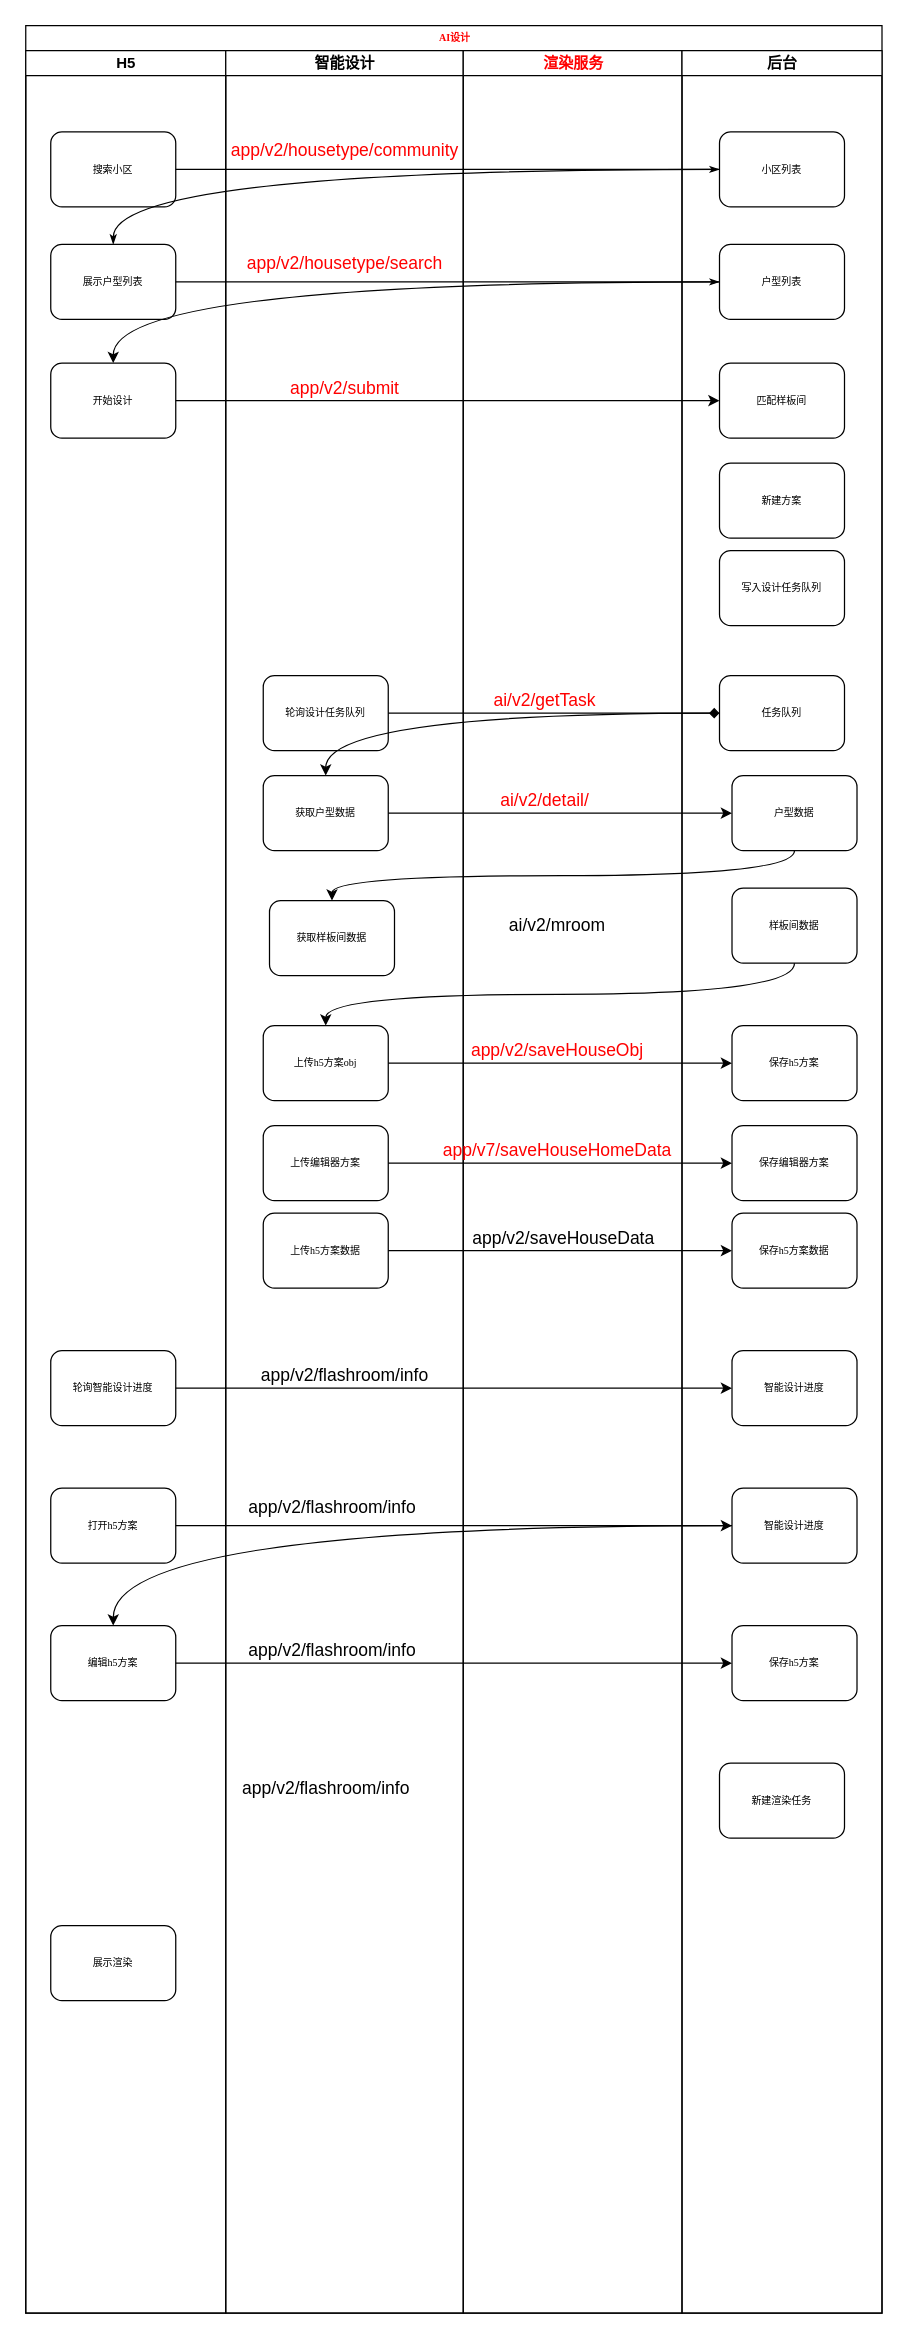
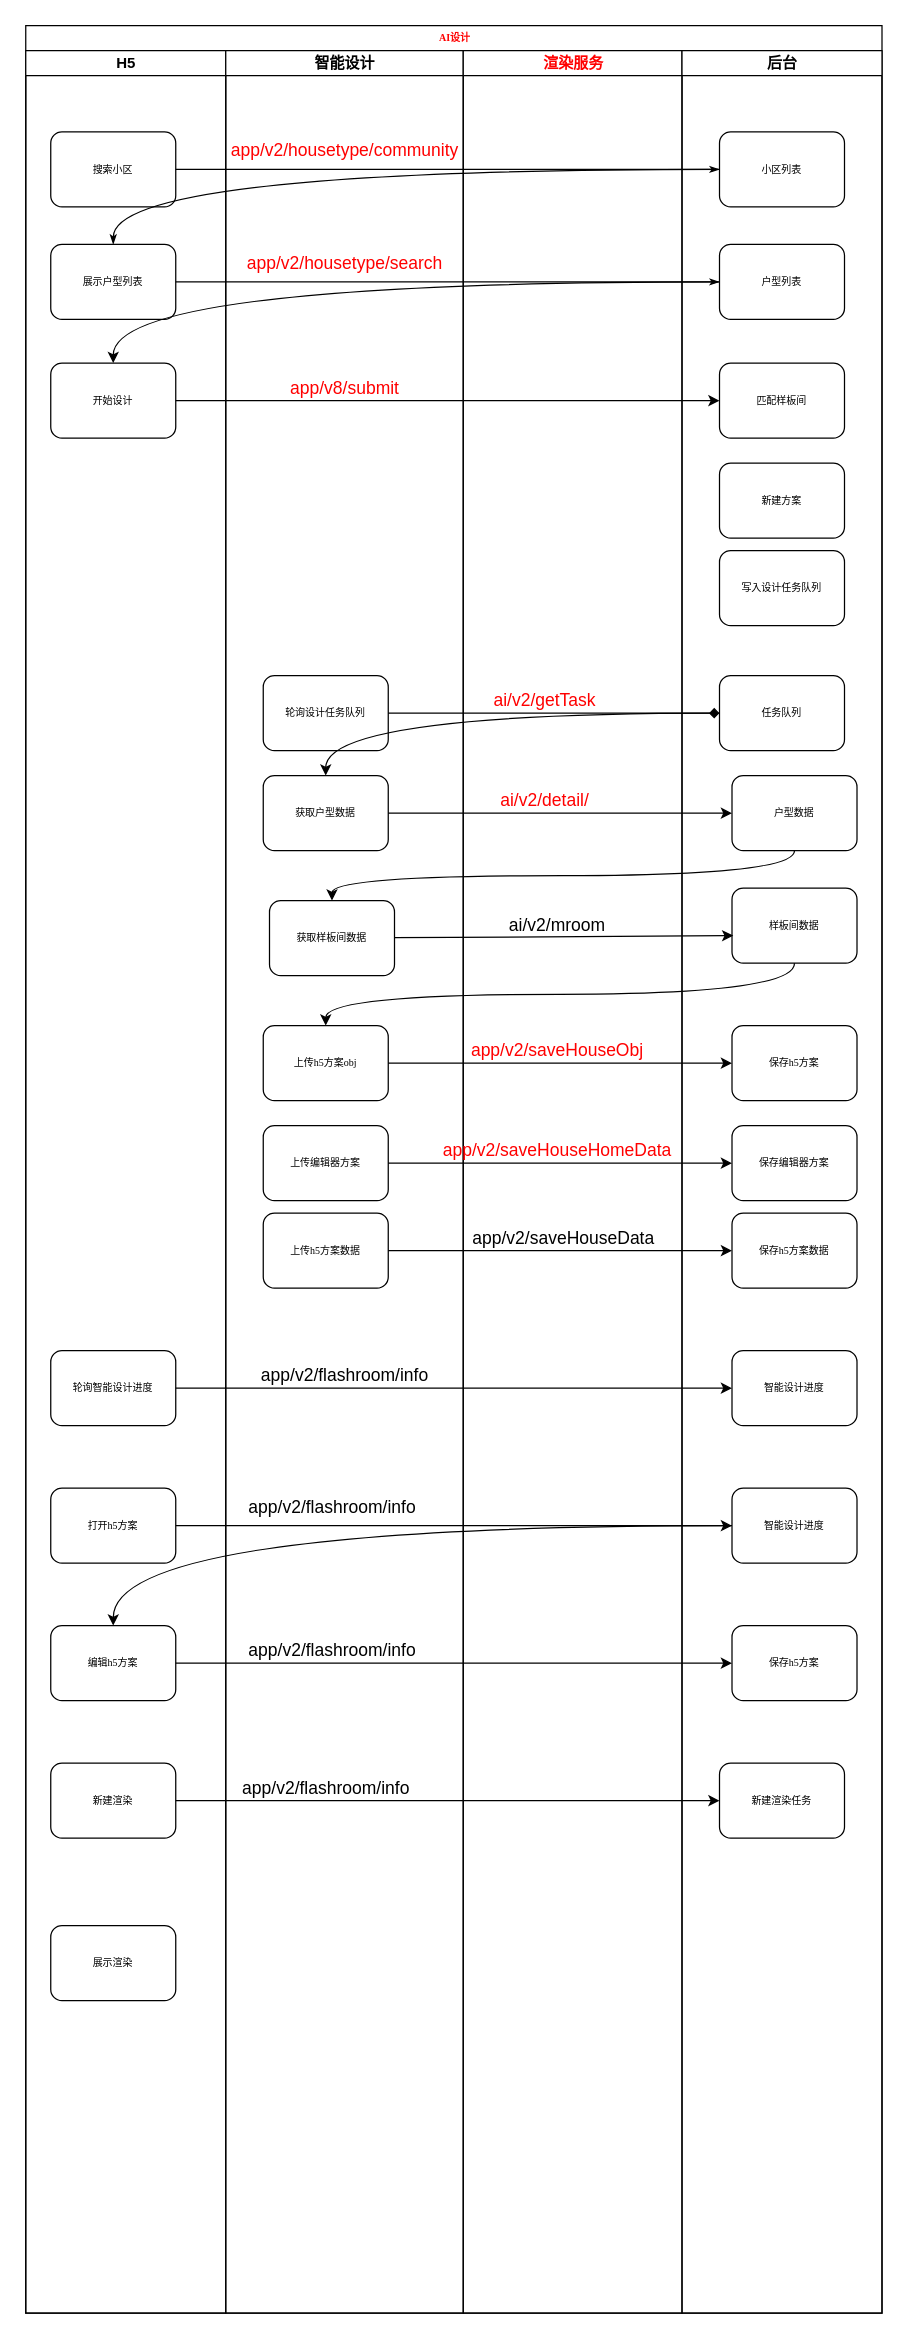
(345, 388) -> (345, 388)
none -> (560, 937)
(558, 1151) -> (558, 1151)
none -> (113, 1801)
none -> (444, 1801)
